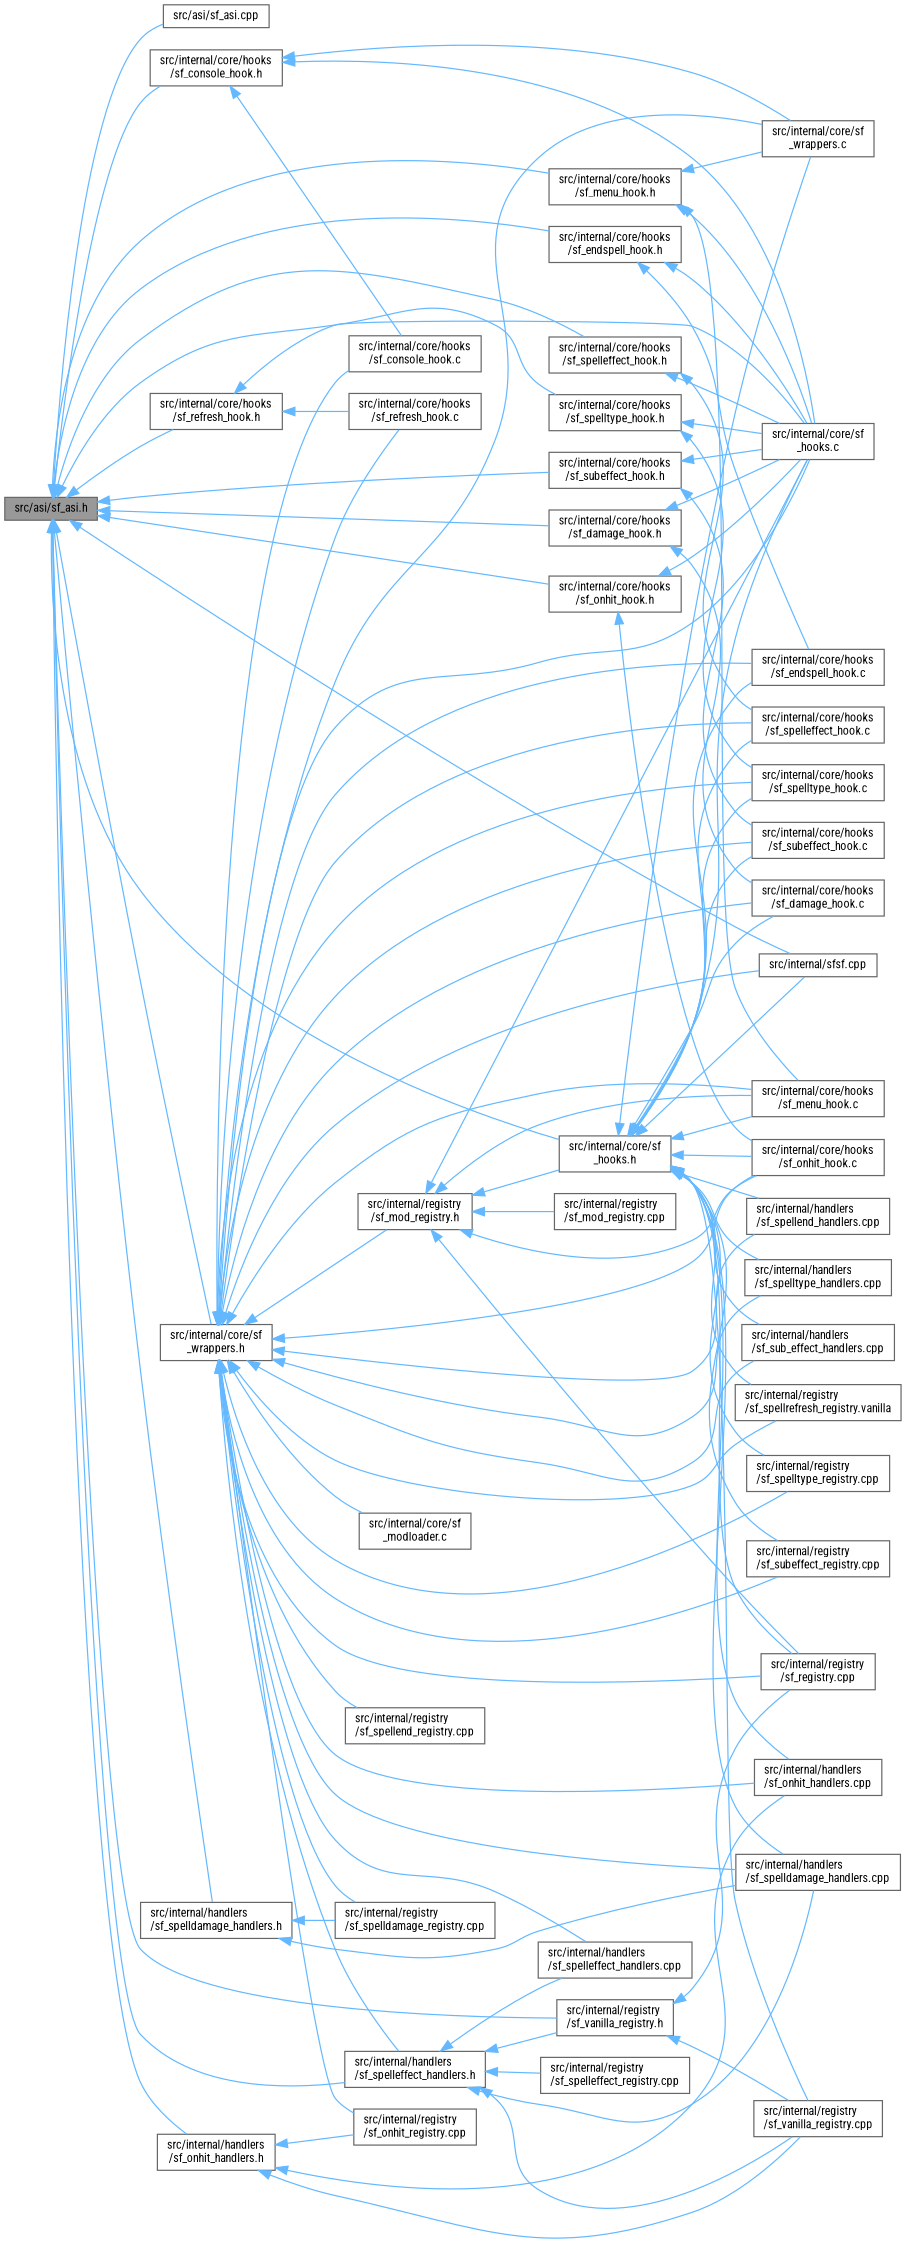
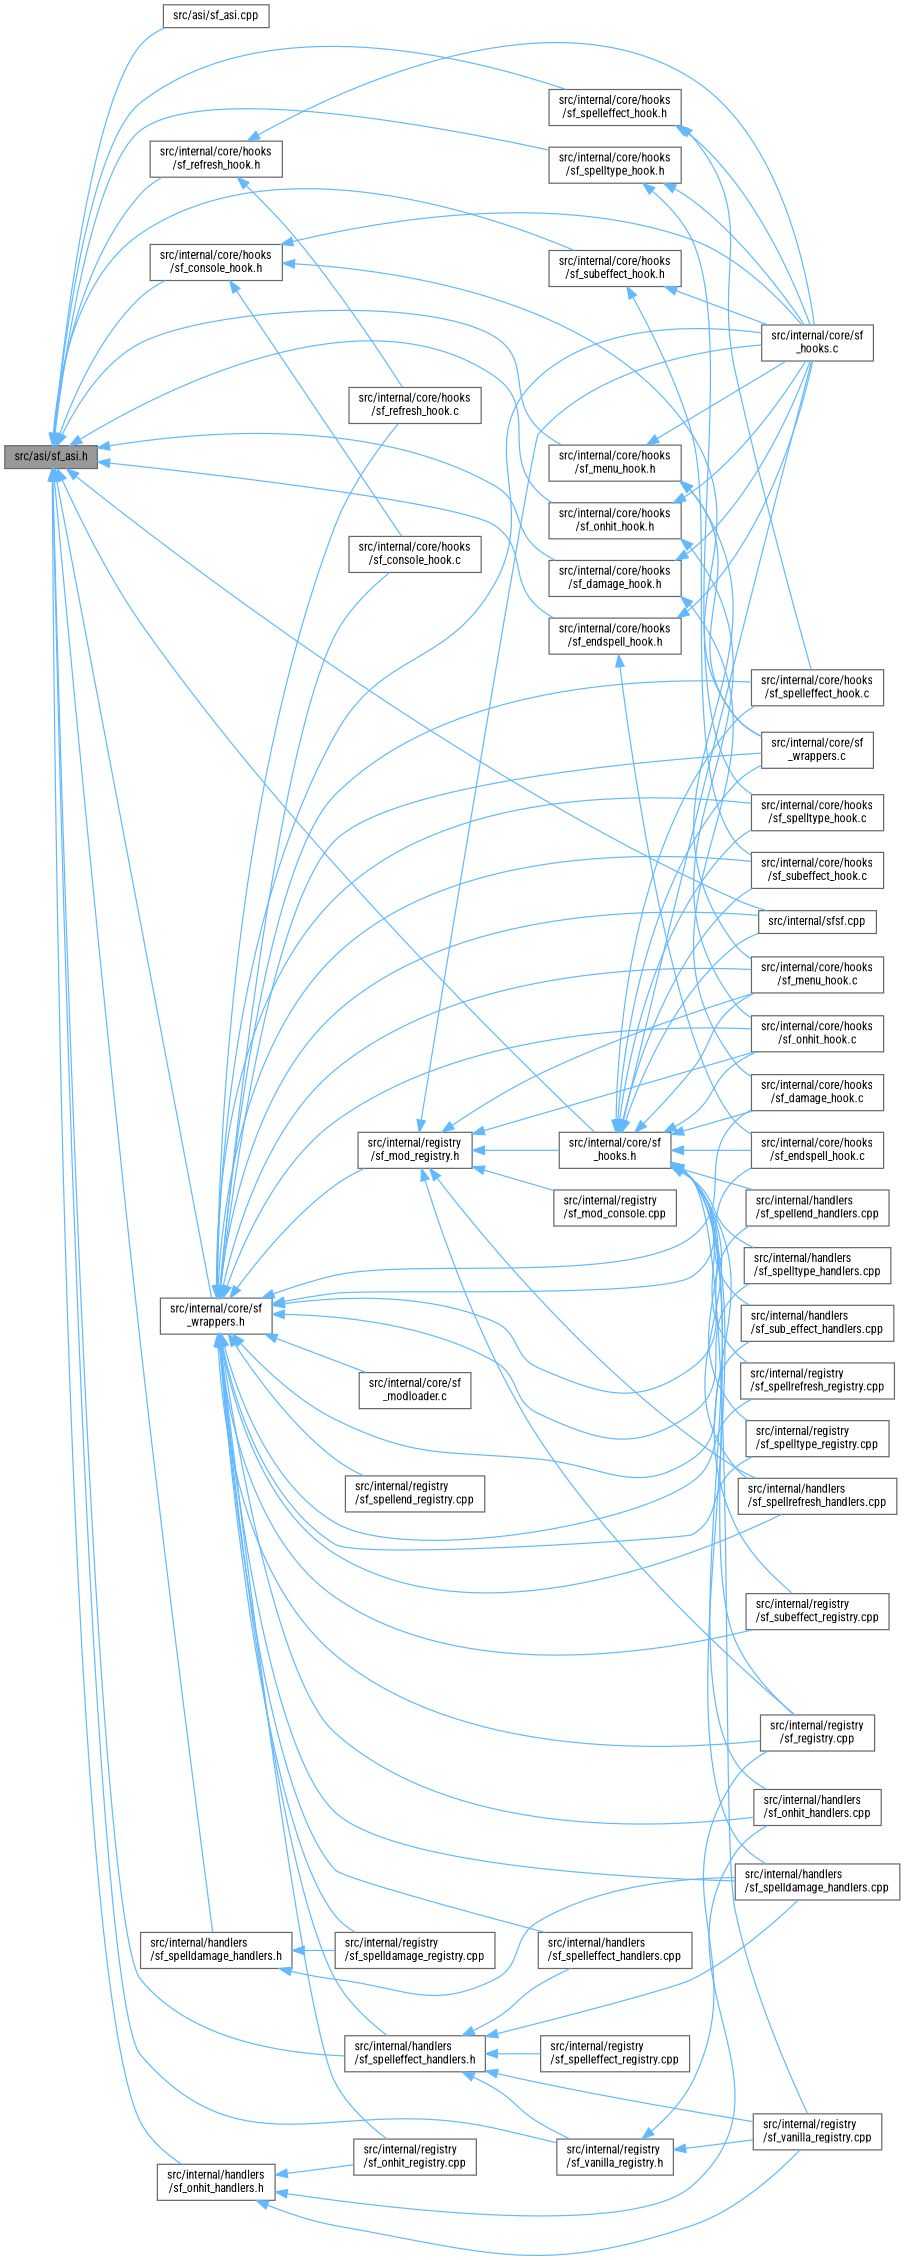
(615, 1212) -> (615, 1208)
(818, 1403) -> (818, 1381)
none -> (818, 1496)
